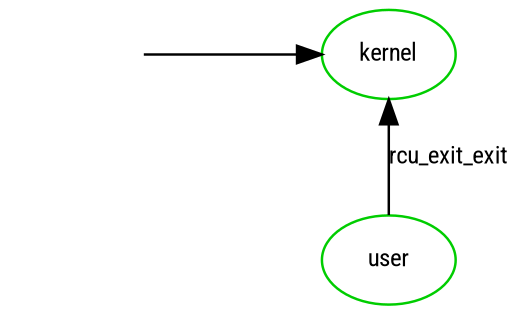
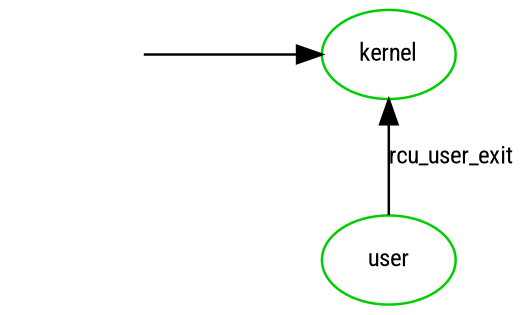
(449, 157) -> (452, 157)
